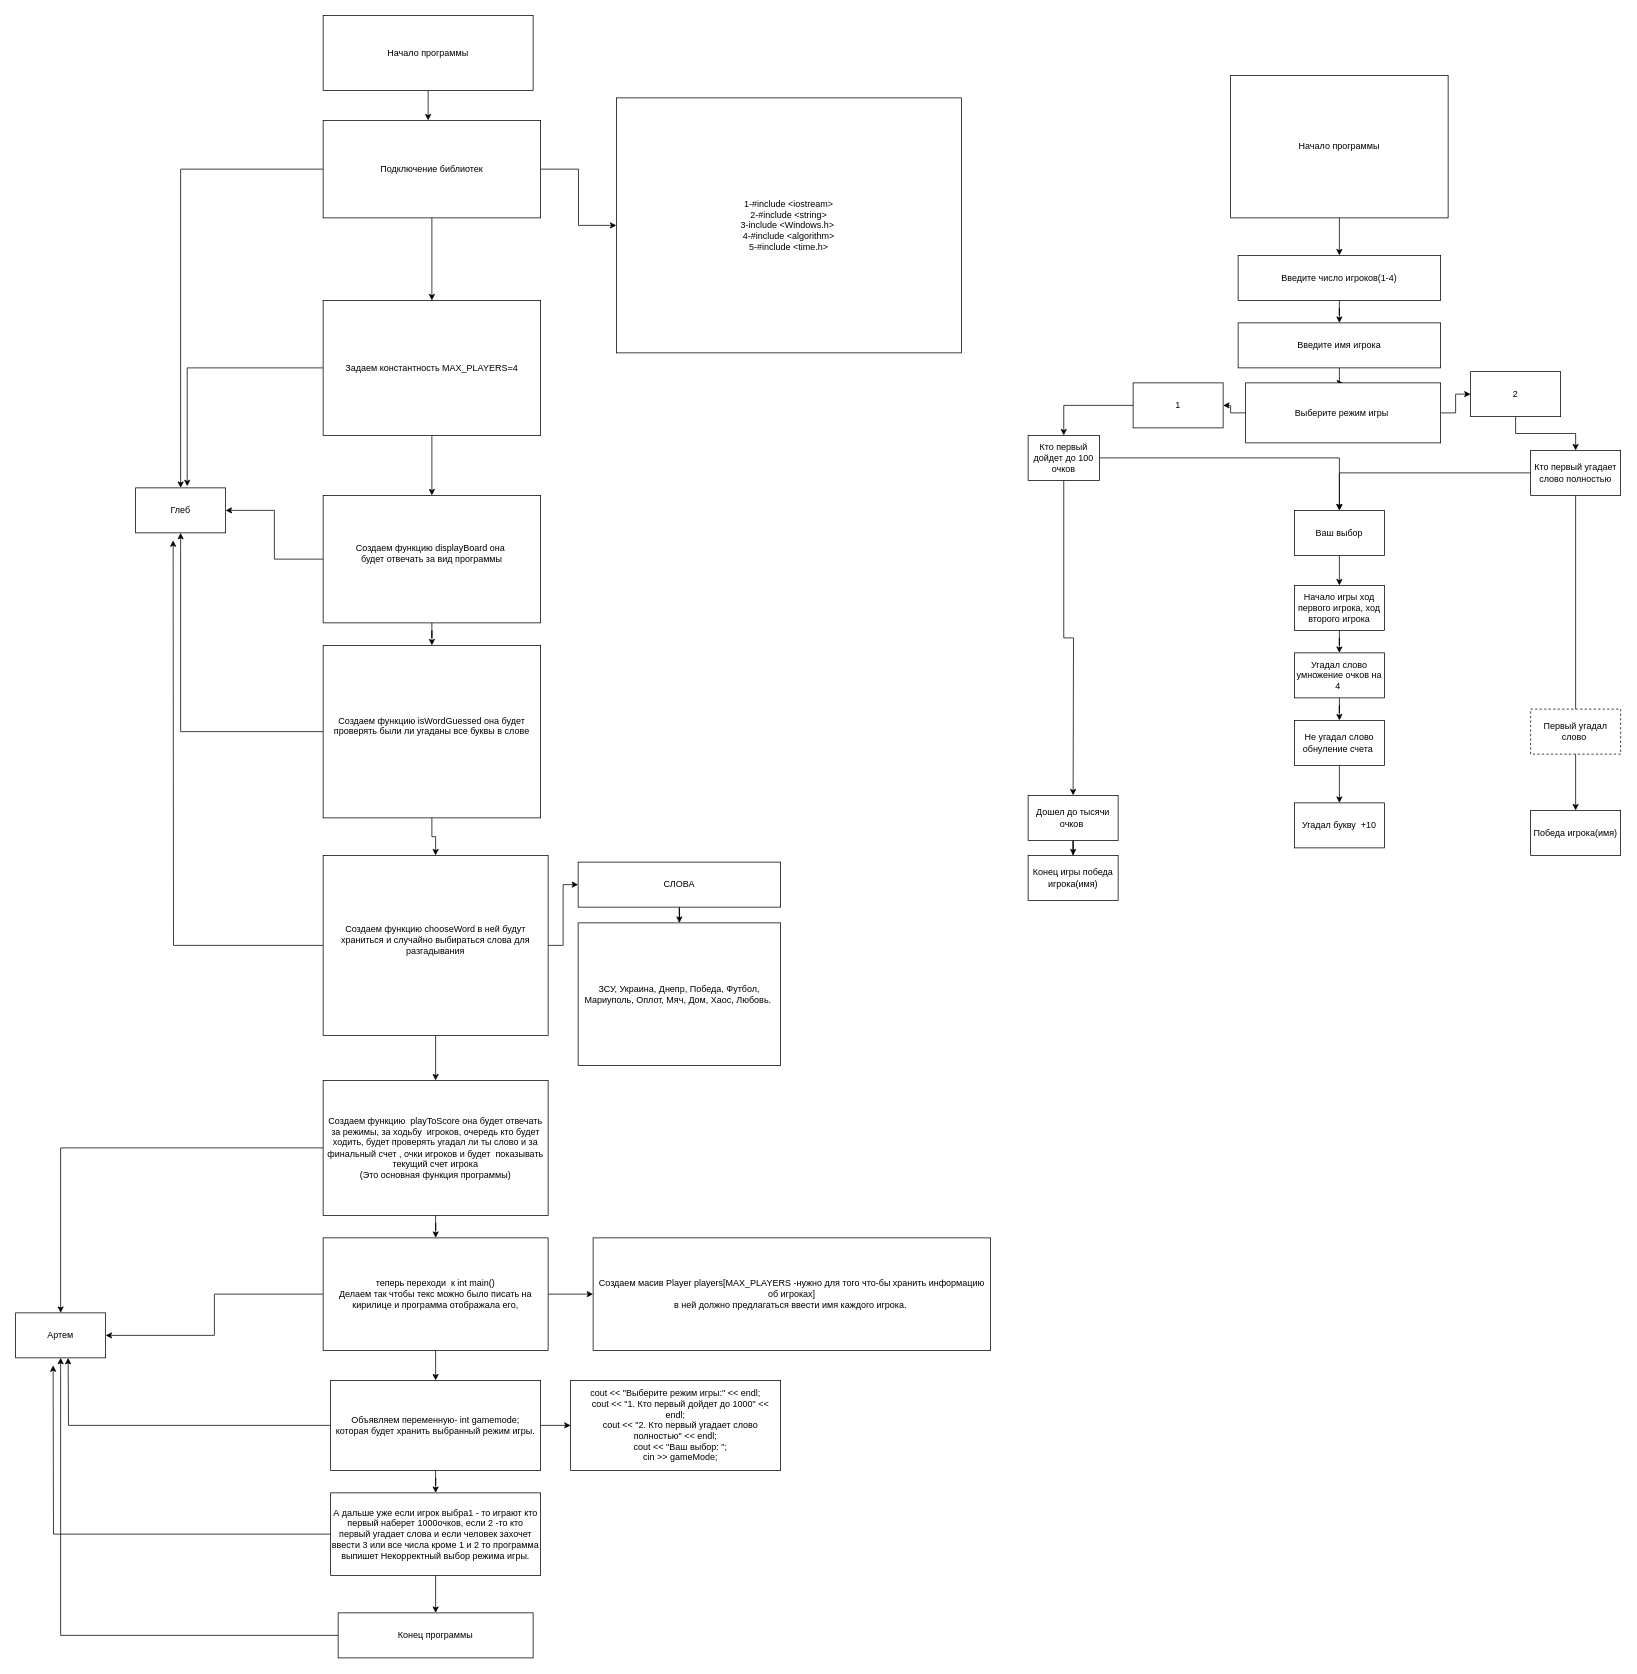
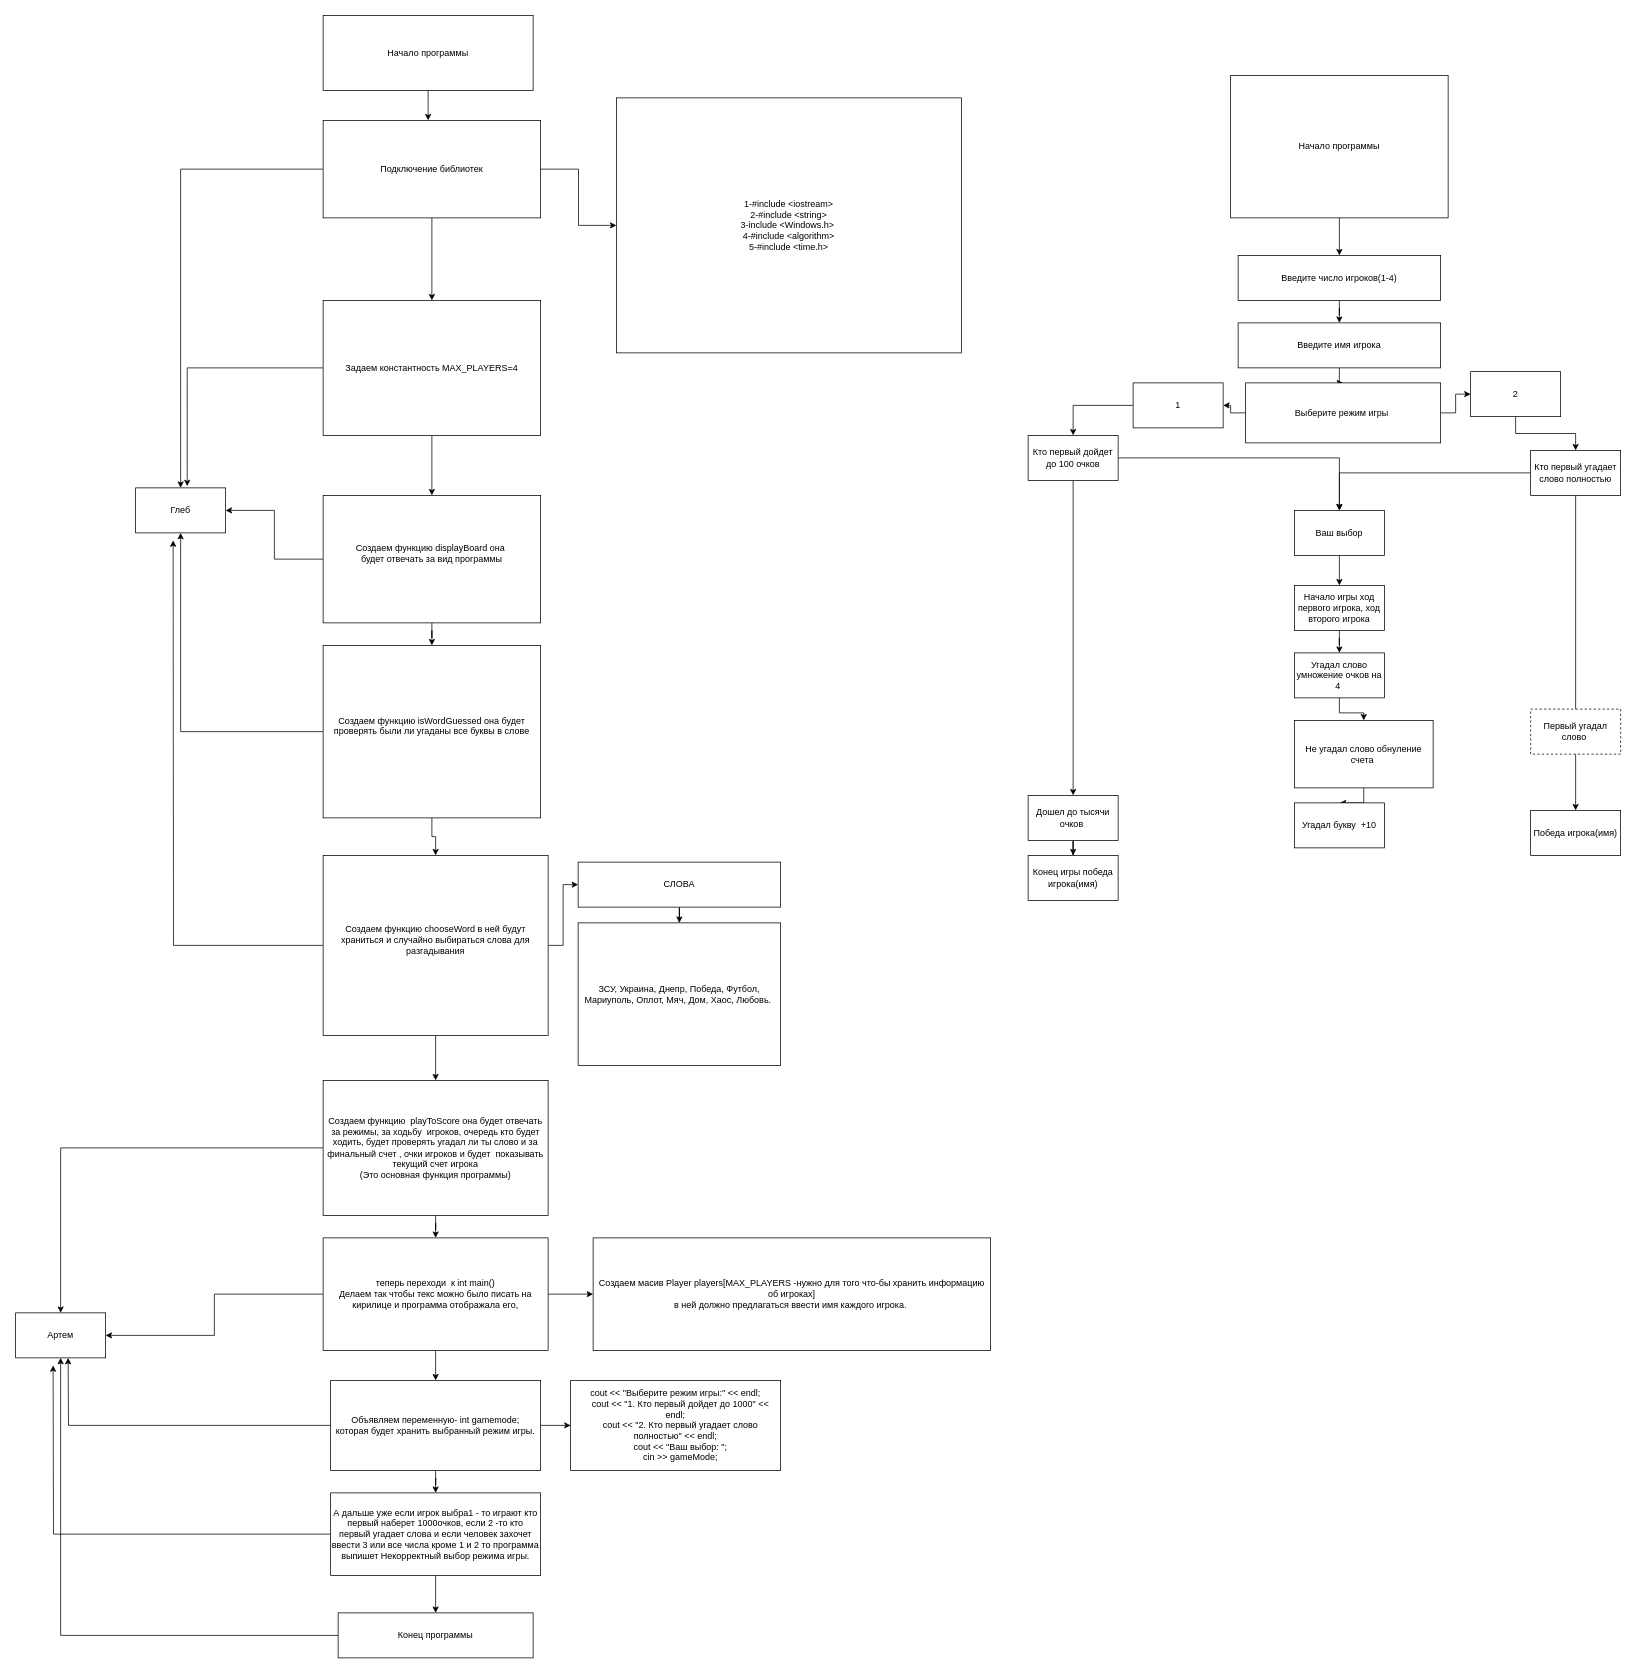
(1064, 458) -> (1073, 458)
(1339, 743) -> (1364, 754)
